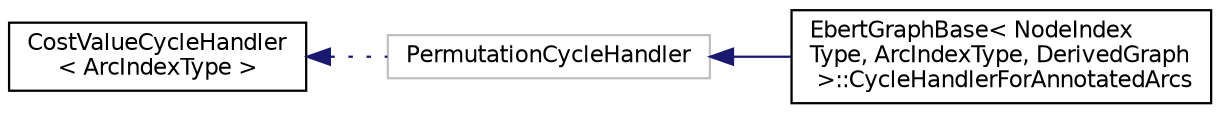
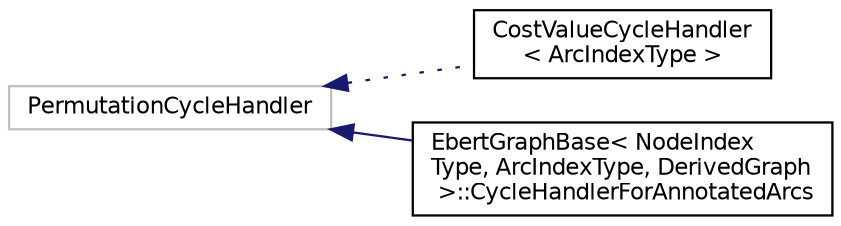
(359, 57) -> (411, 74)
